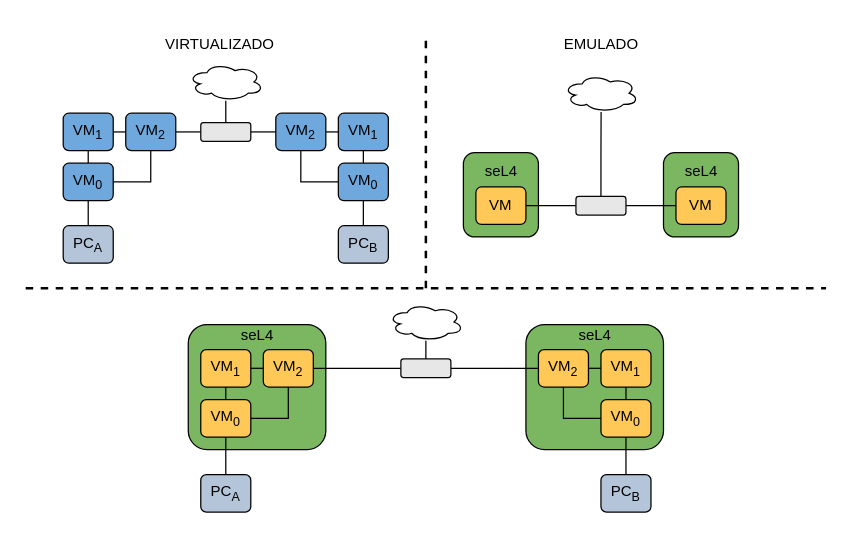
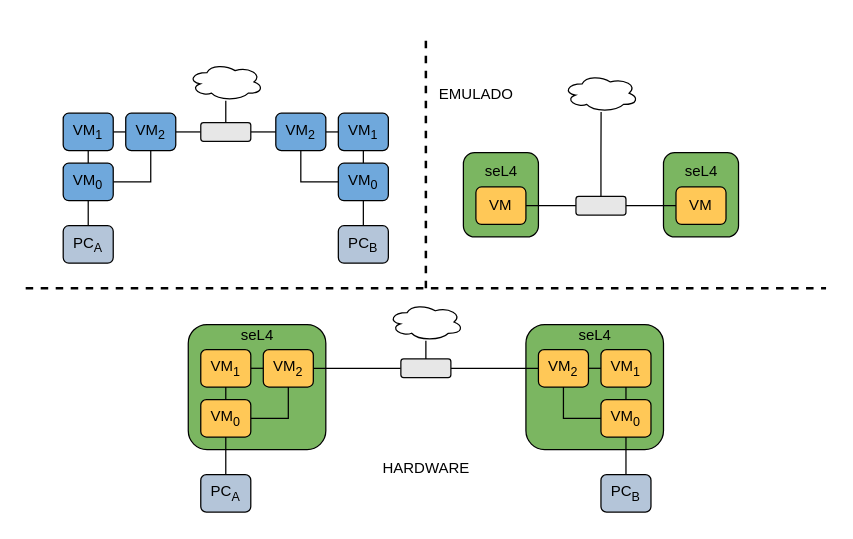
(219, 44) -> none
(601, 44) -> (476, 94)
none -> (426, 468)
